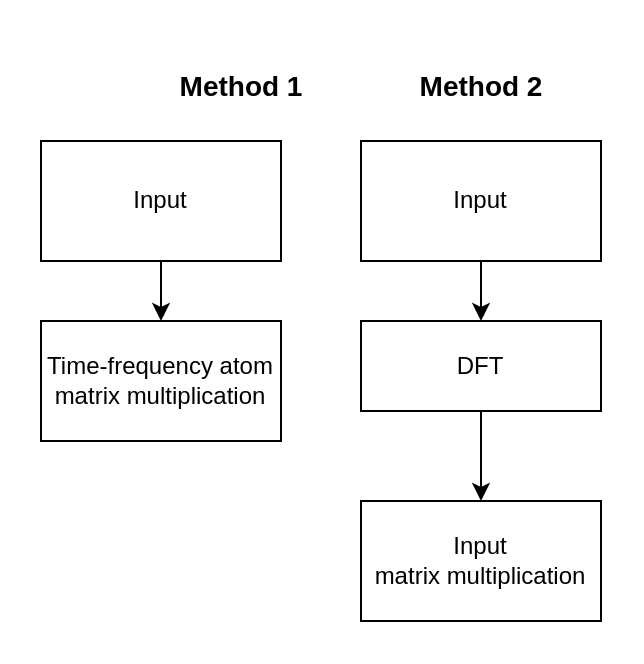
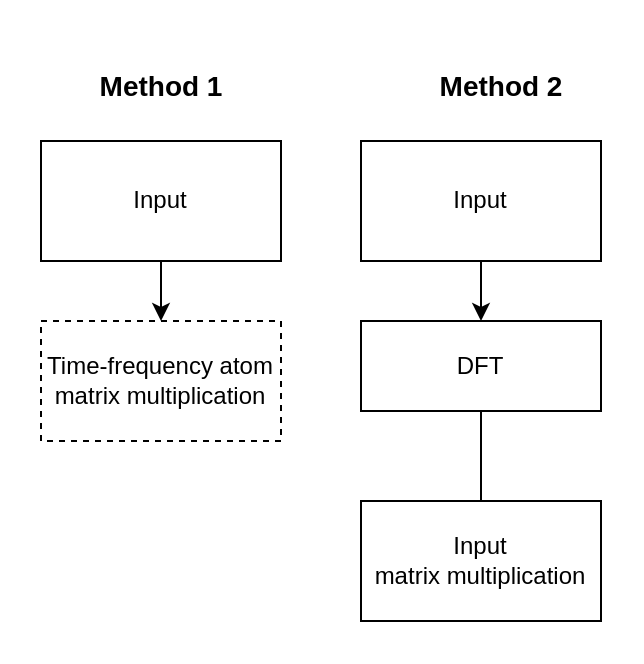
(241, 81) -> (161, 81)
(481, 81) -> (501, 81)
(161, 381) -> (161, 381)
(481, 486) -> (481, 491)
